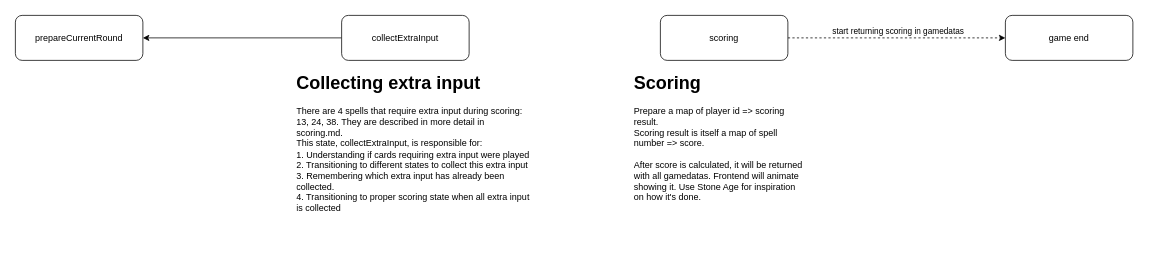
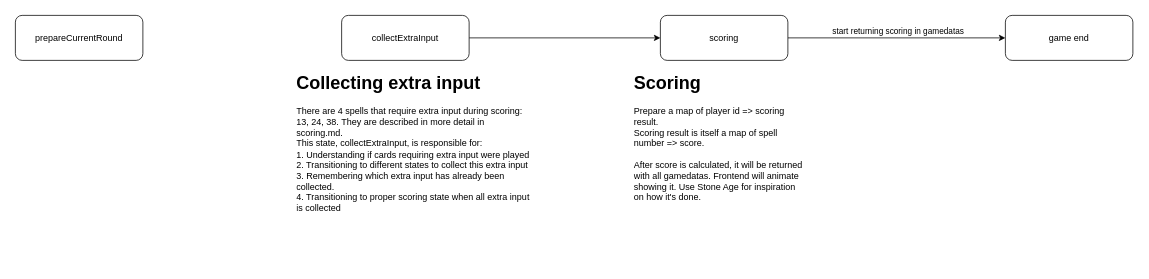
(149, 38) -> (654, 38)
(893, 38) -> (893, 38)
